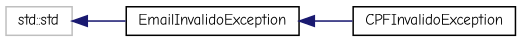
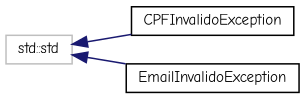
(334, 21) -> (109, 38)
